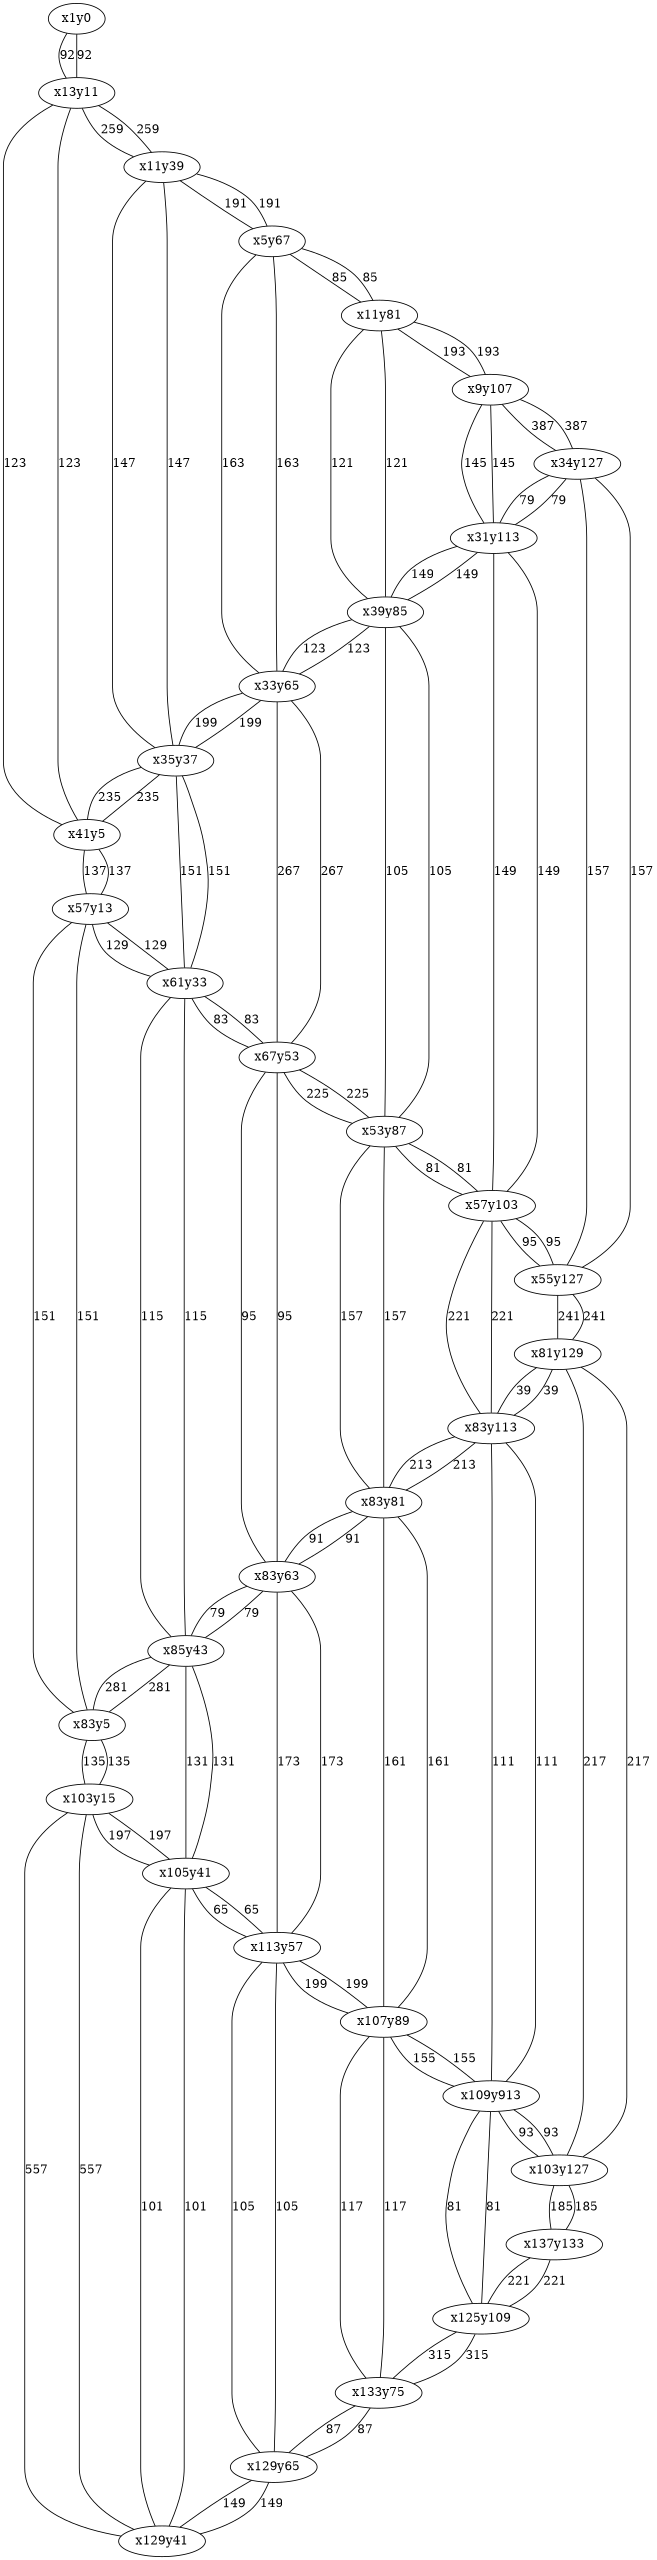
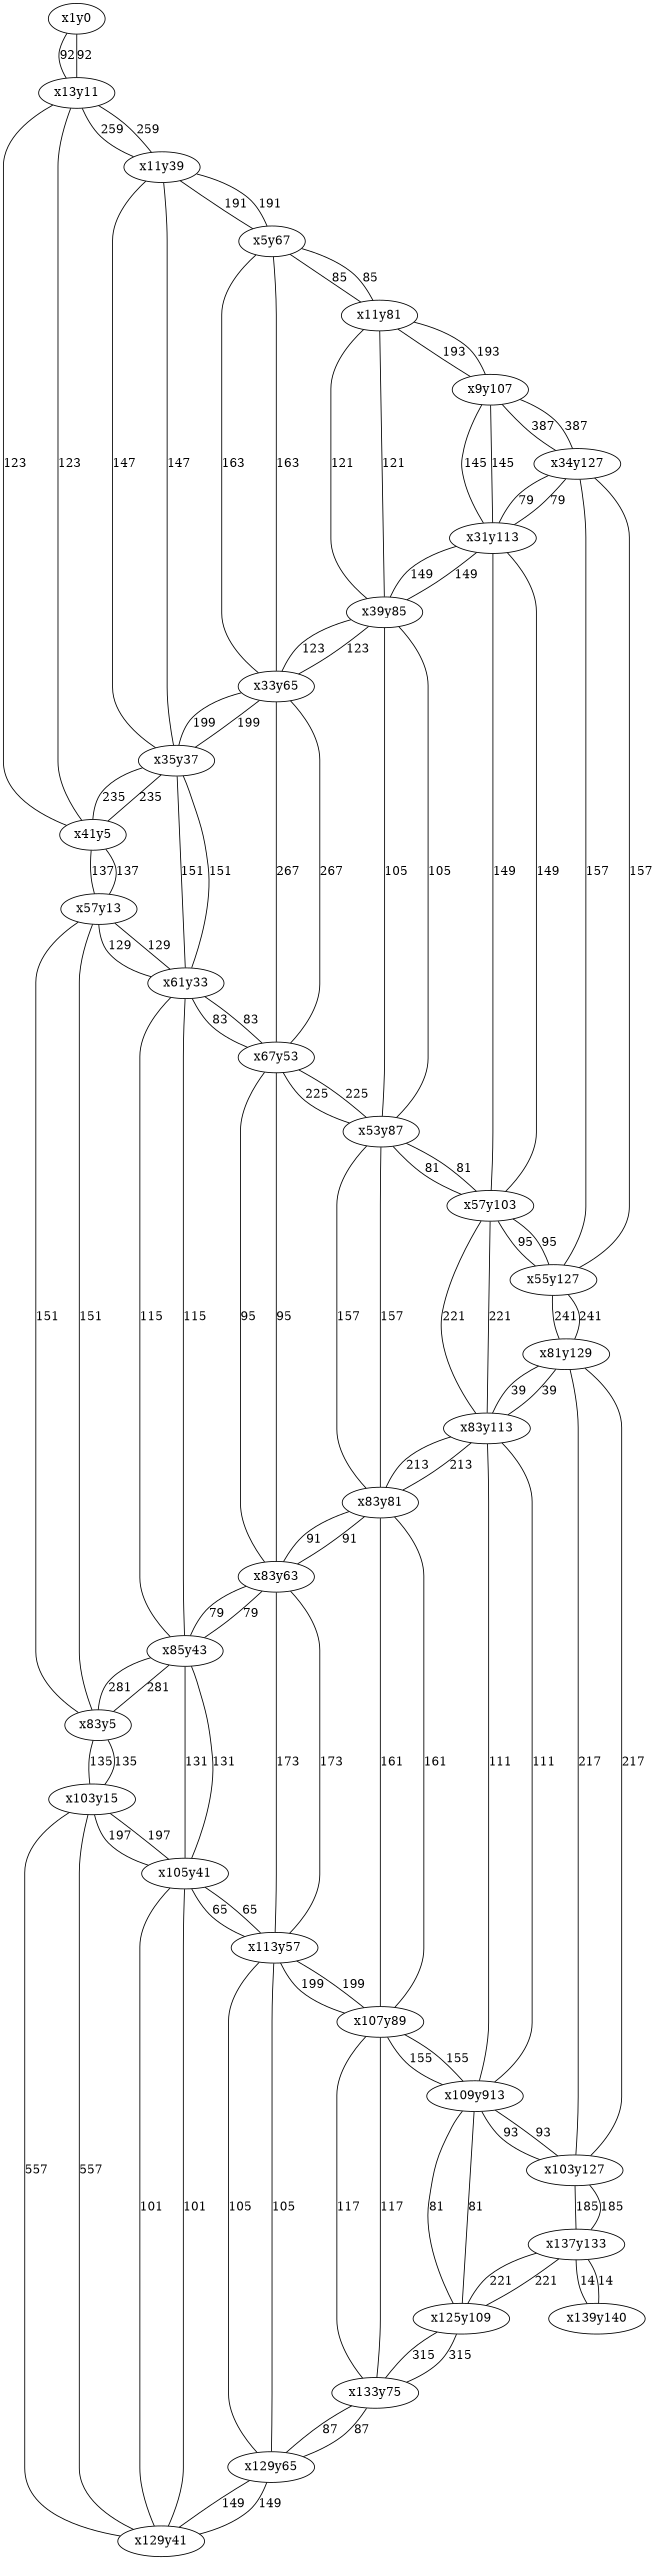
none -> (597, 2319)
